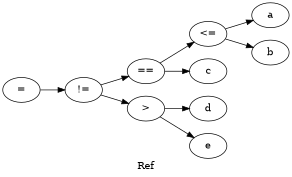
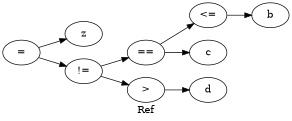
(270, 15) -> none
none -> (84, 34)
(208, 146) -> none
